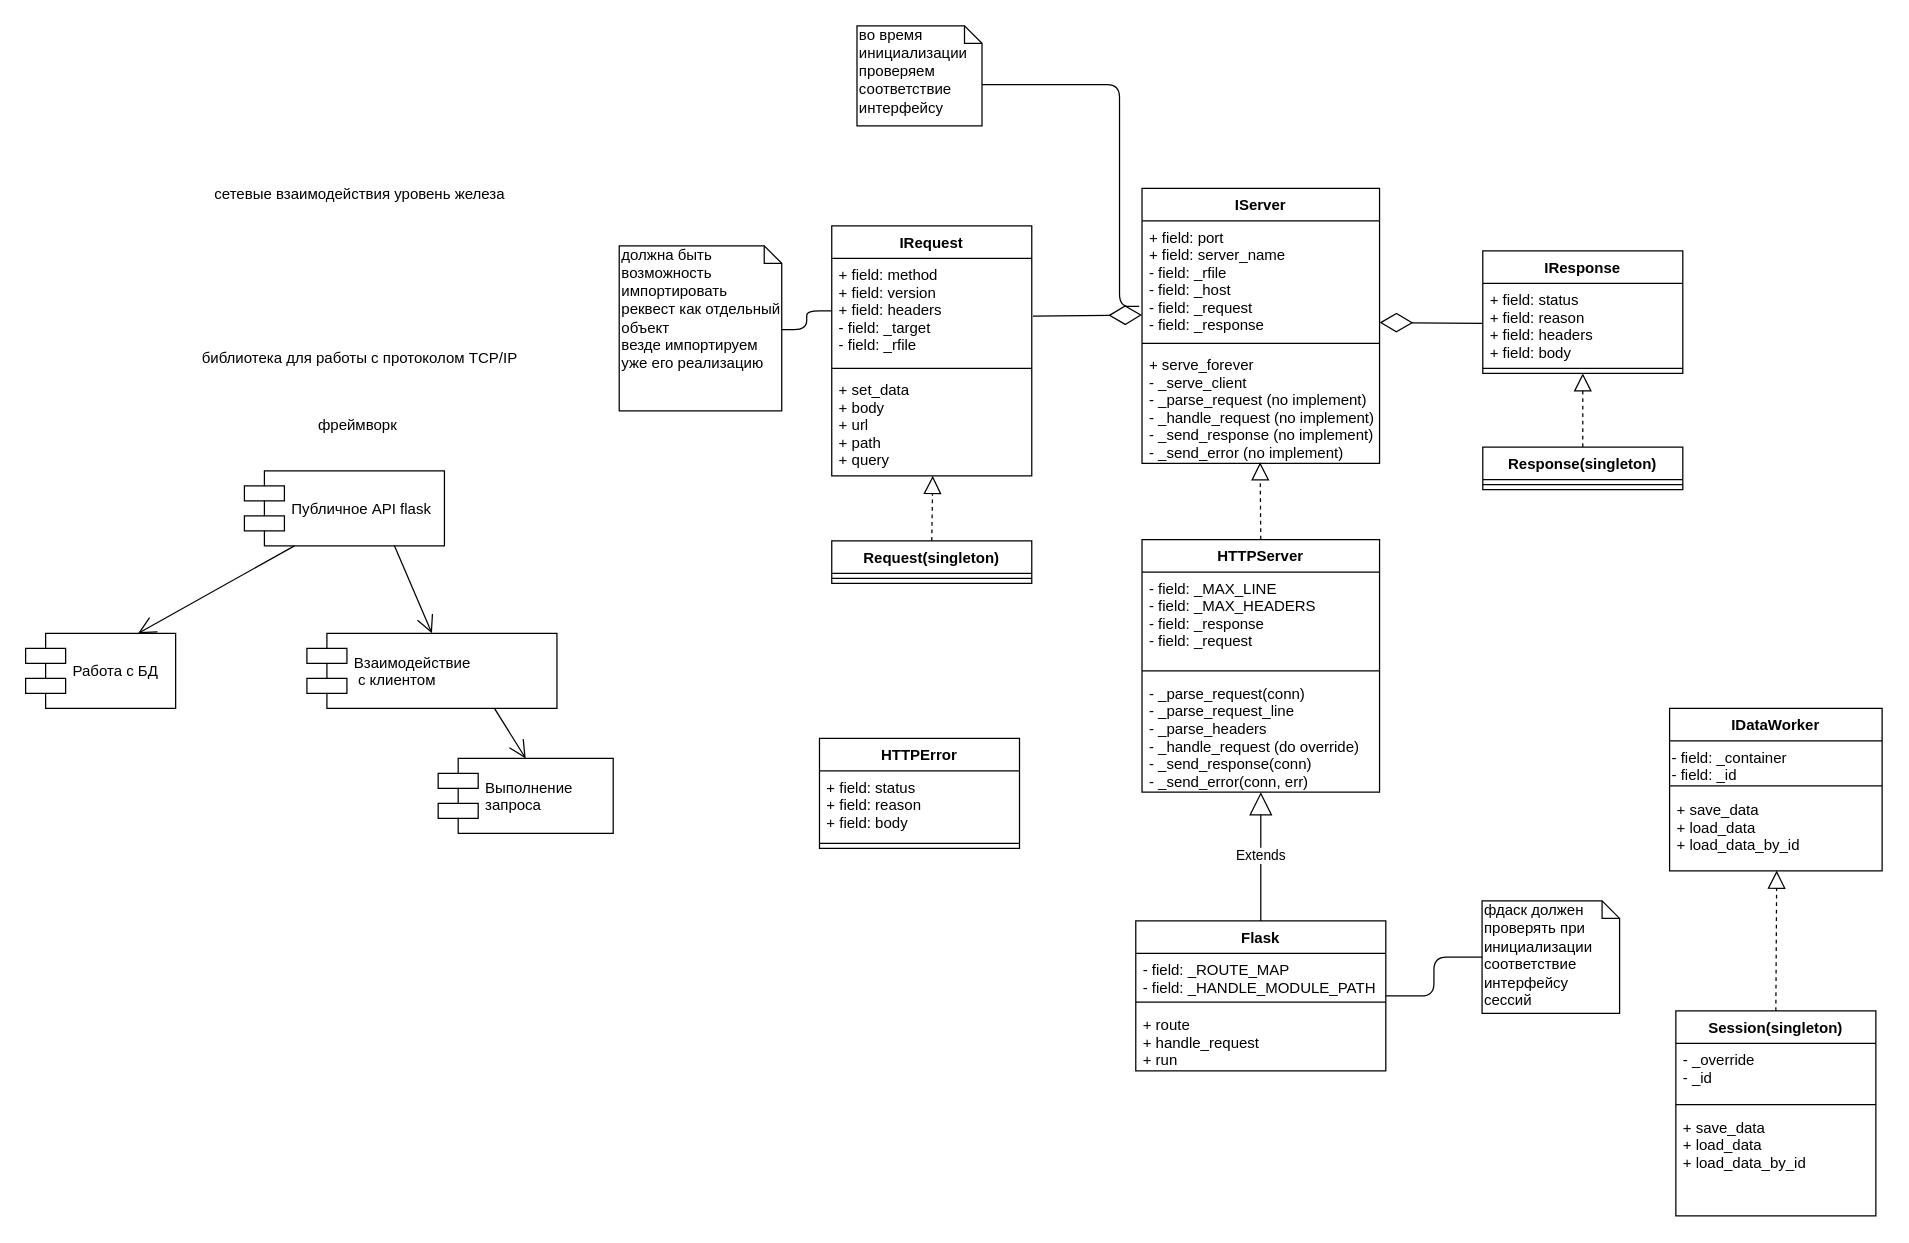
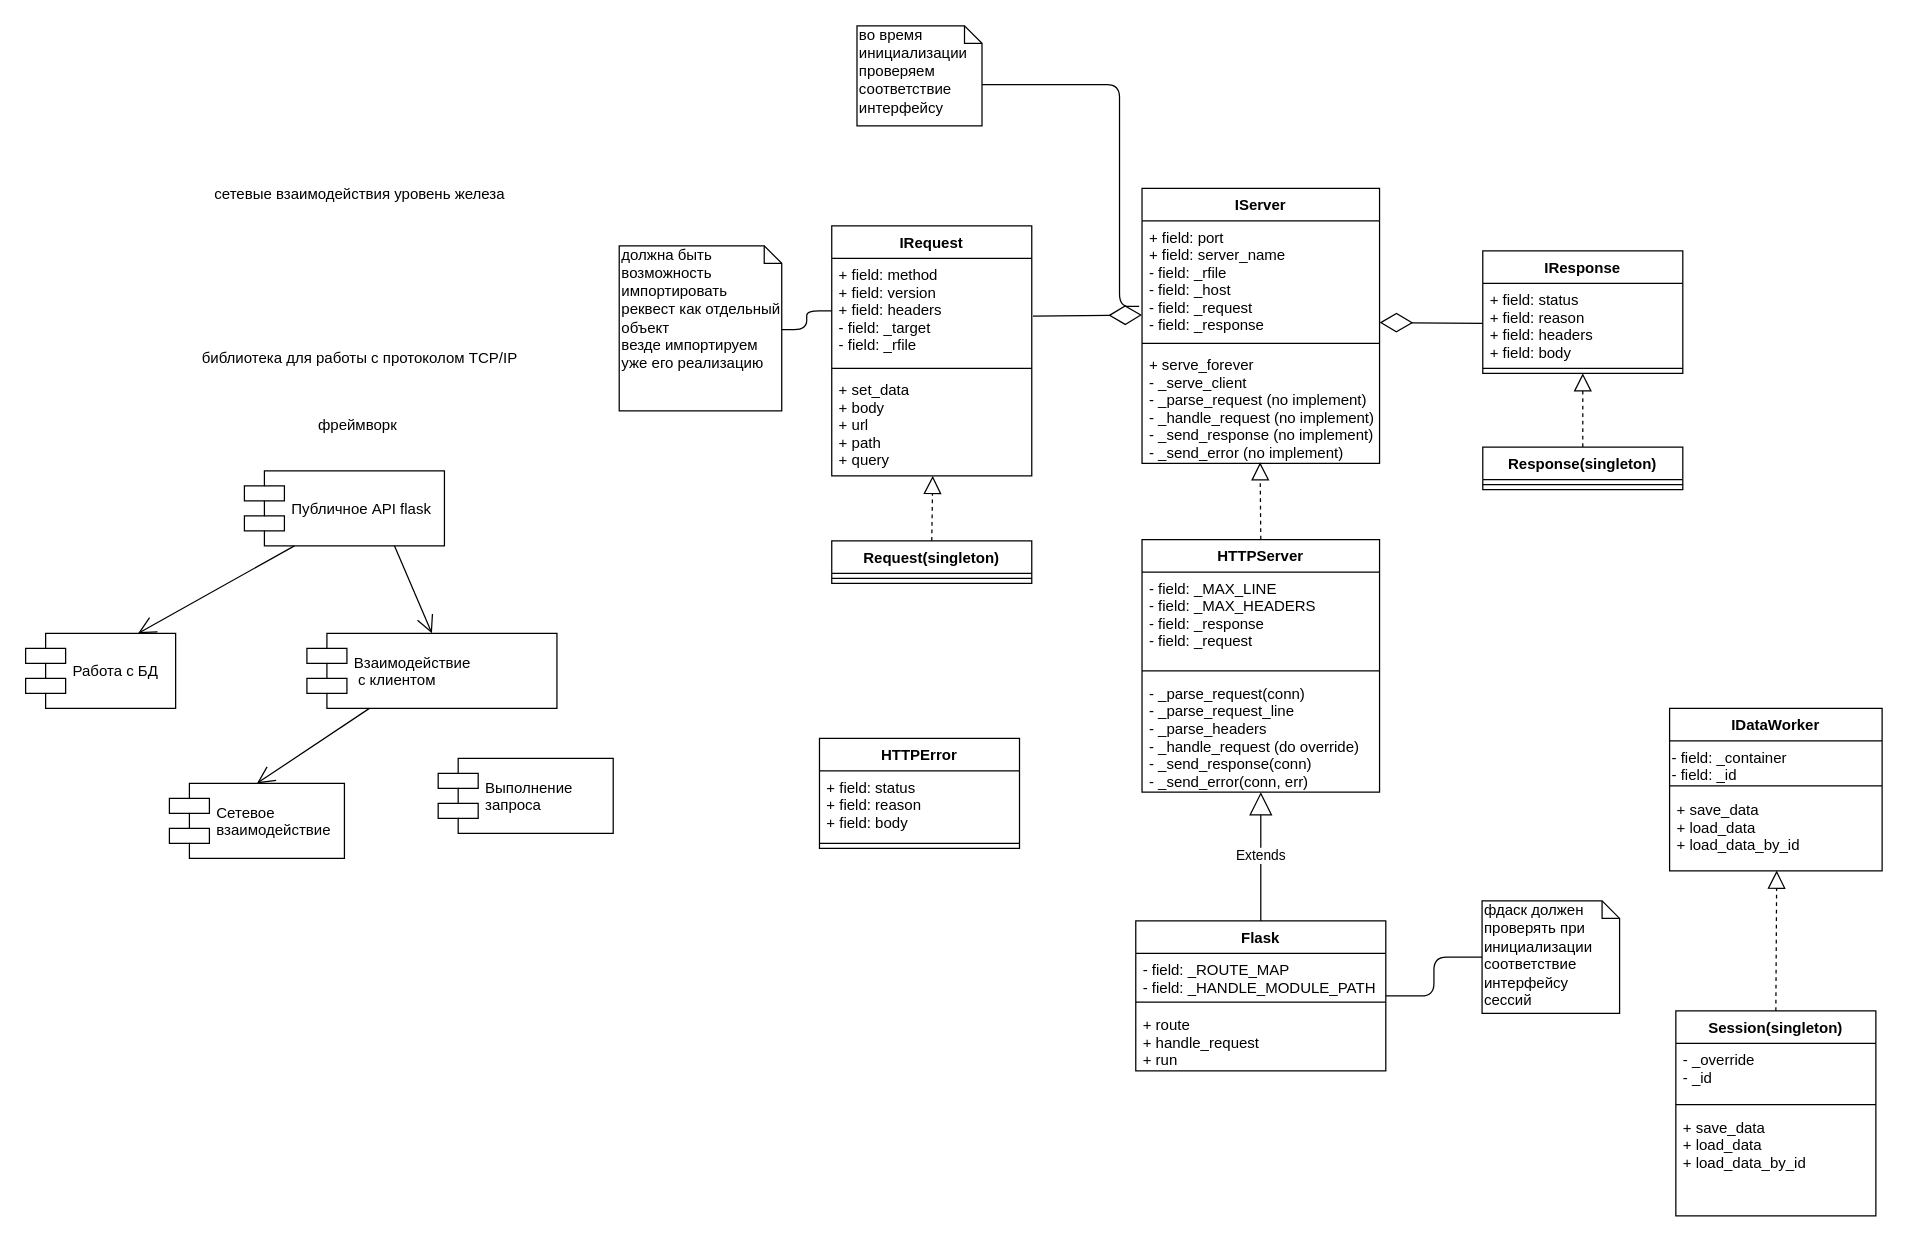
(509, 732) -> none
none -> (314, 745)
none -> (257, 821)
